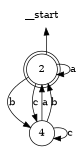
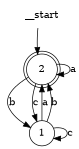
(47, 45) -> (37, 38)
(42, 133) -> (42, 133)
